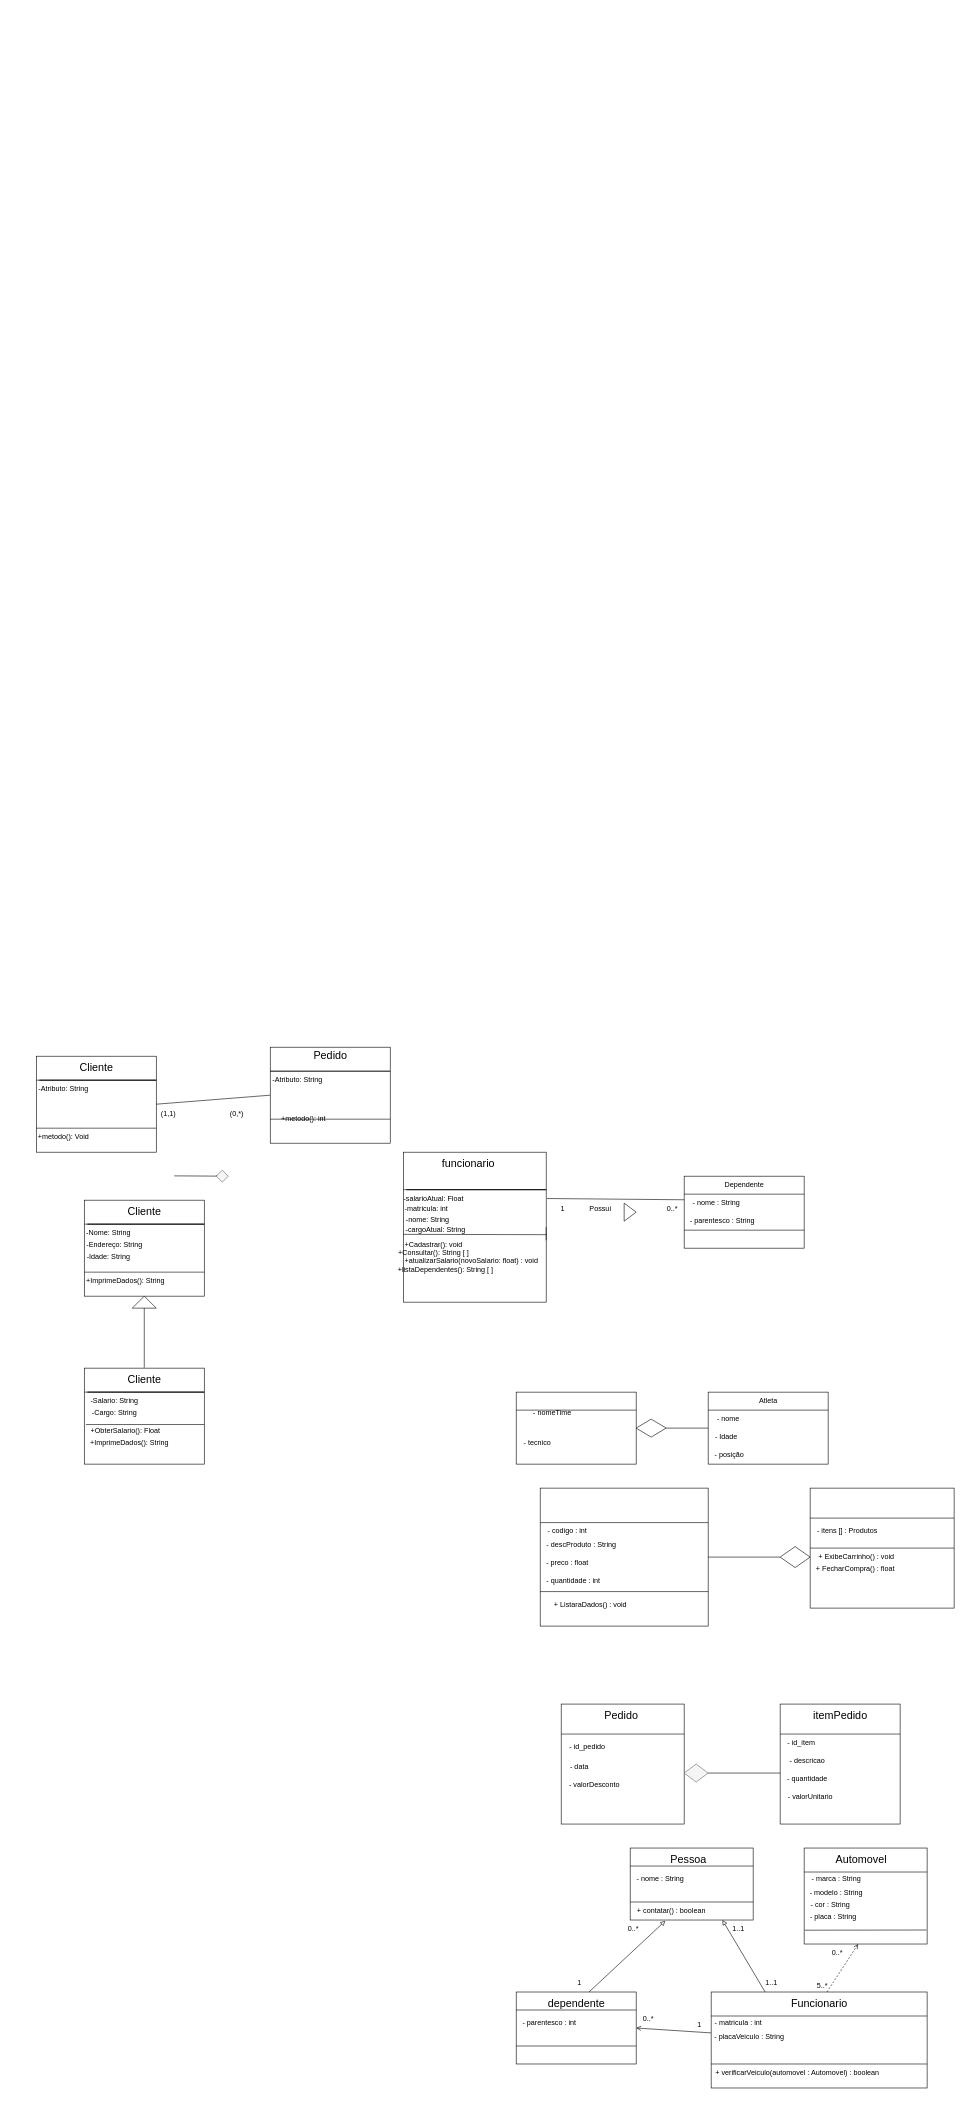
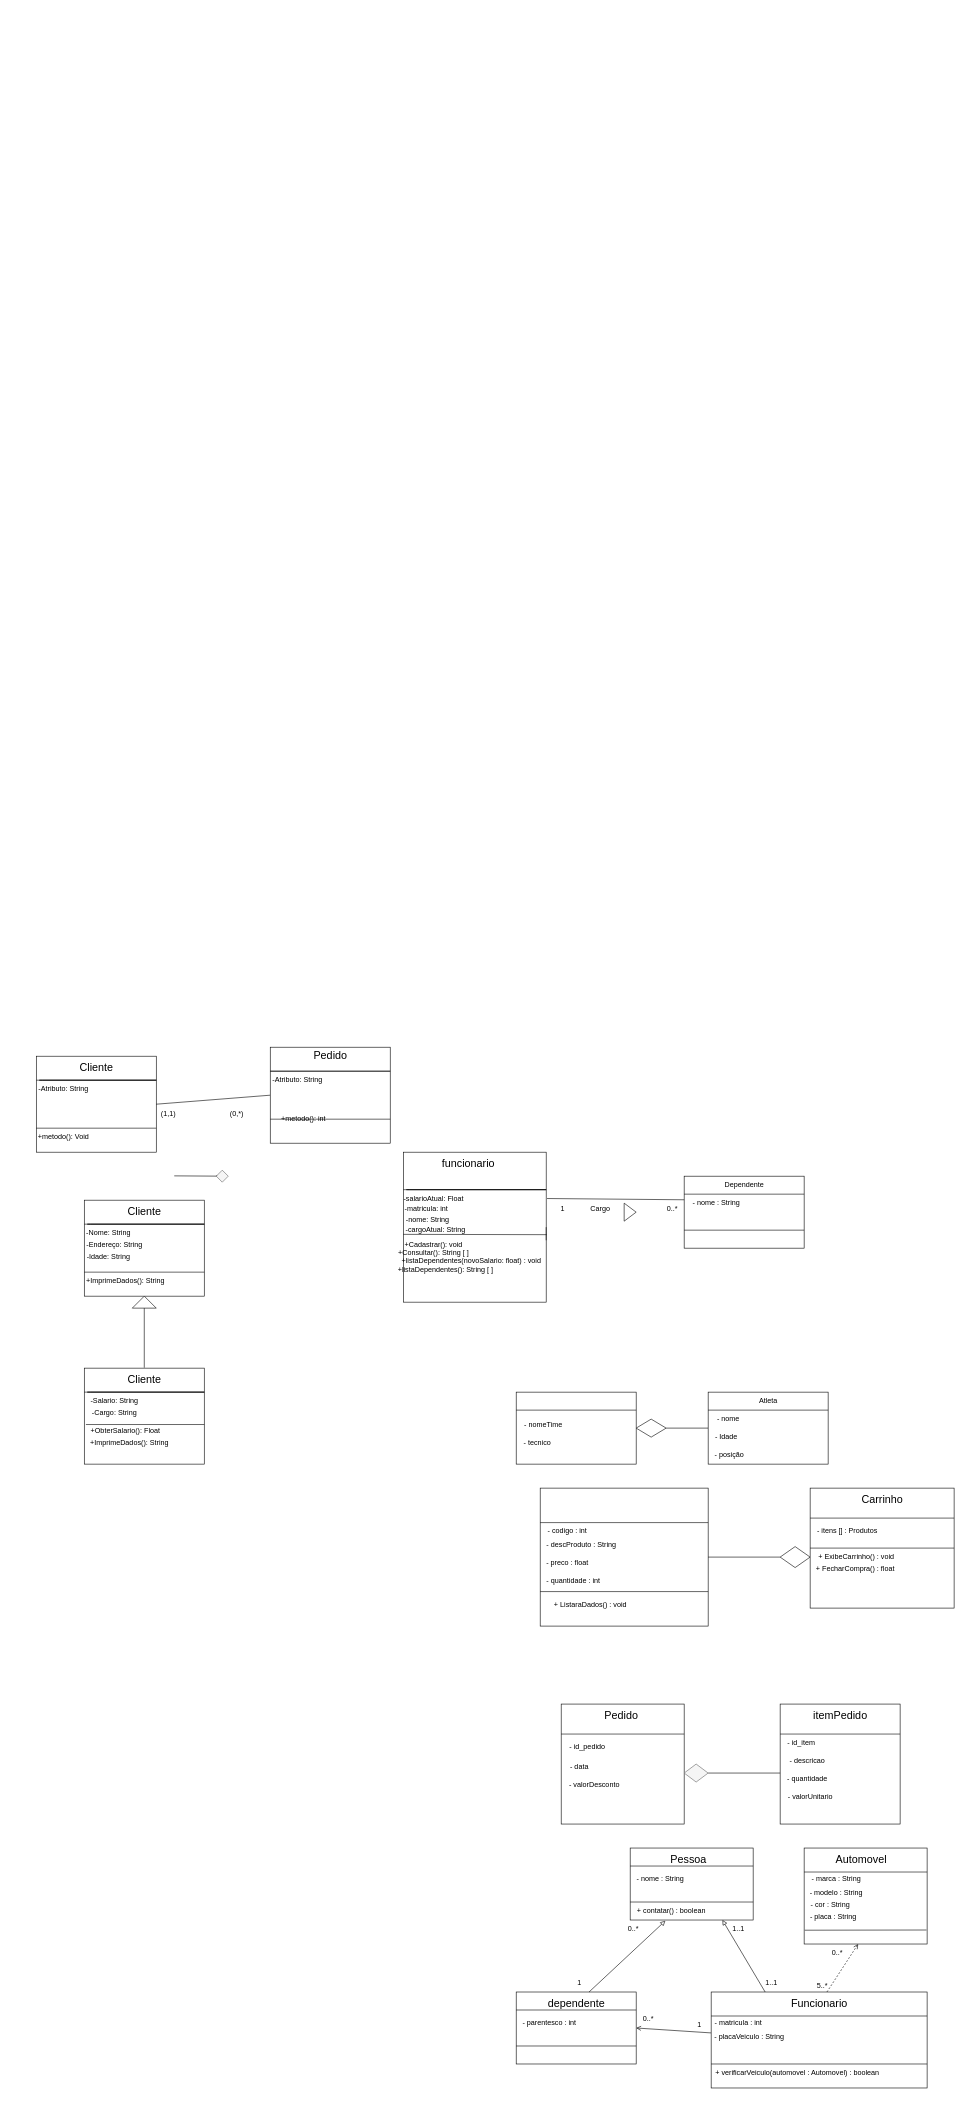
(601, 1209) -> (601, 1209)
(723, 1221) -> none
(472, 1262) -> (472, 1262)
(552, 1413) -> (543, 1425)
none -> (882, 1500)
